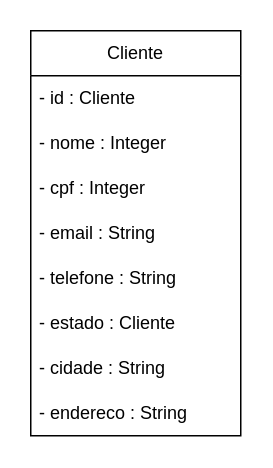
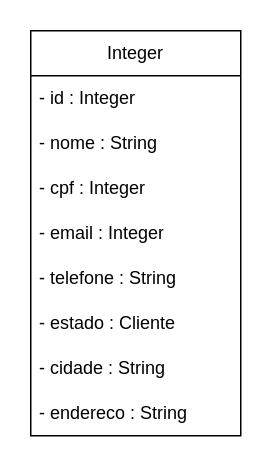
(136, 53) -> (136, 53)
(94, 98) -> (99, 98)
(111, 143) -> (104, 143)
(104, 233) -> (111, 233)
